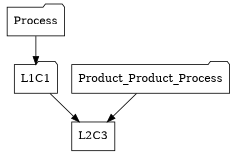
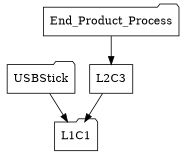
(36, 22) -> (41, 79)
(151, 79) -> (111, 22)
(62, 105) -> (96, 104)
